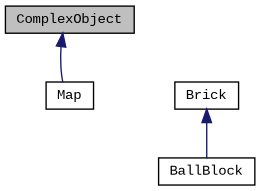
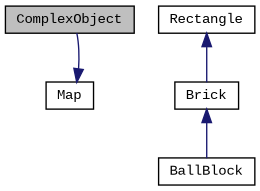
none -> (207, 20)
(61, 65) -> (79, 51)
